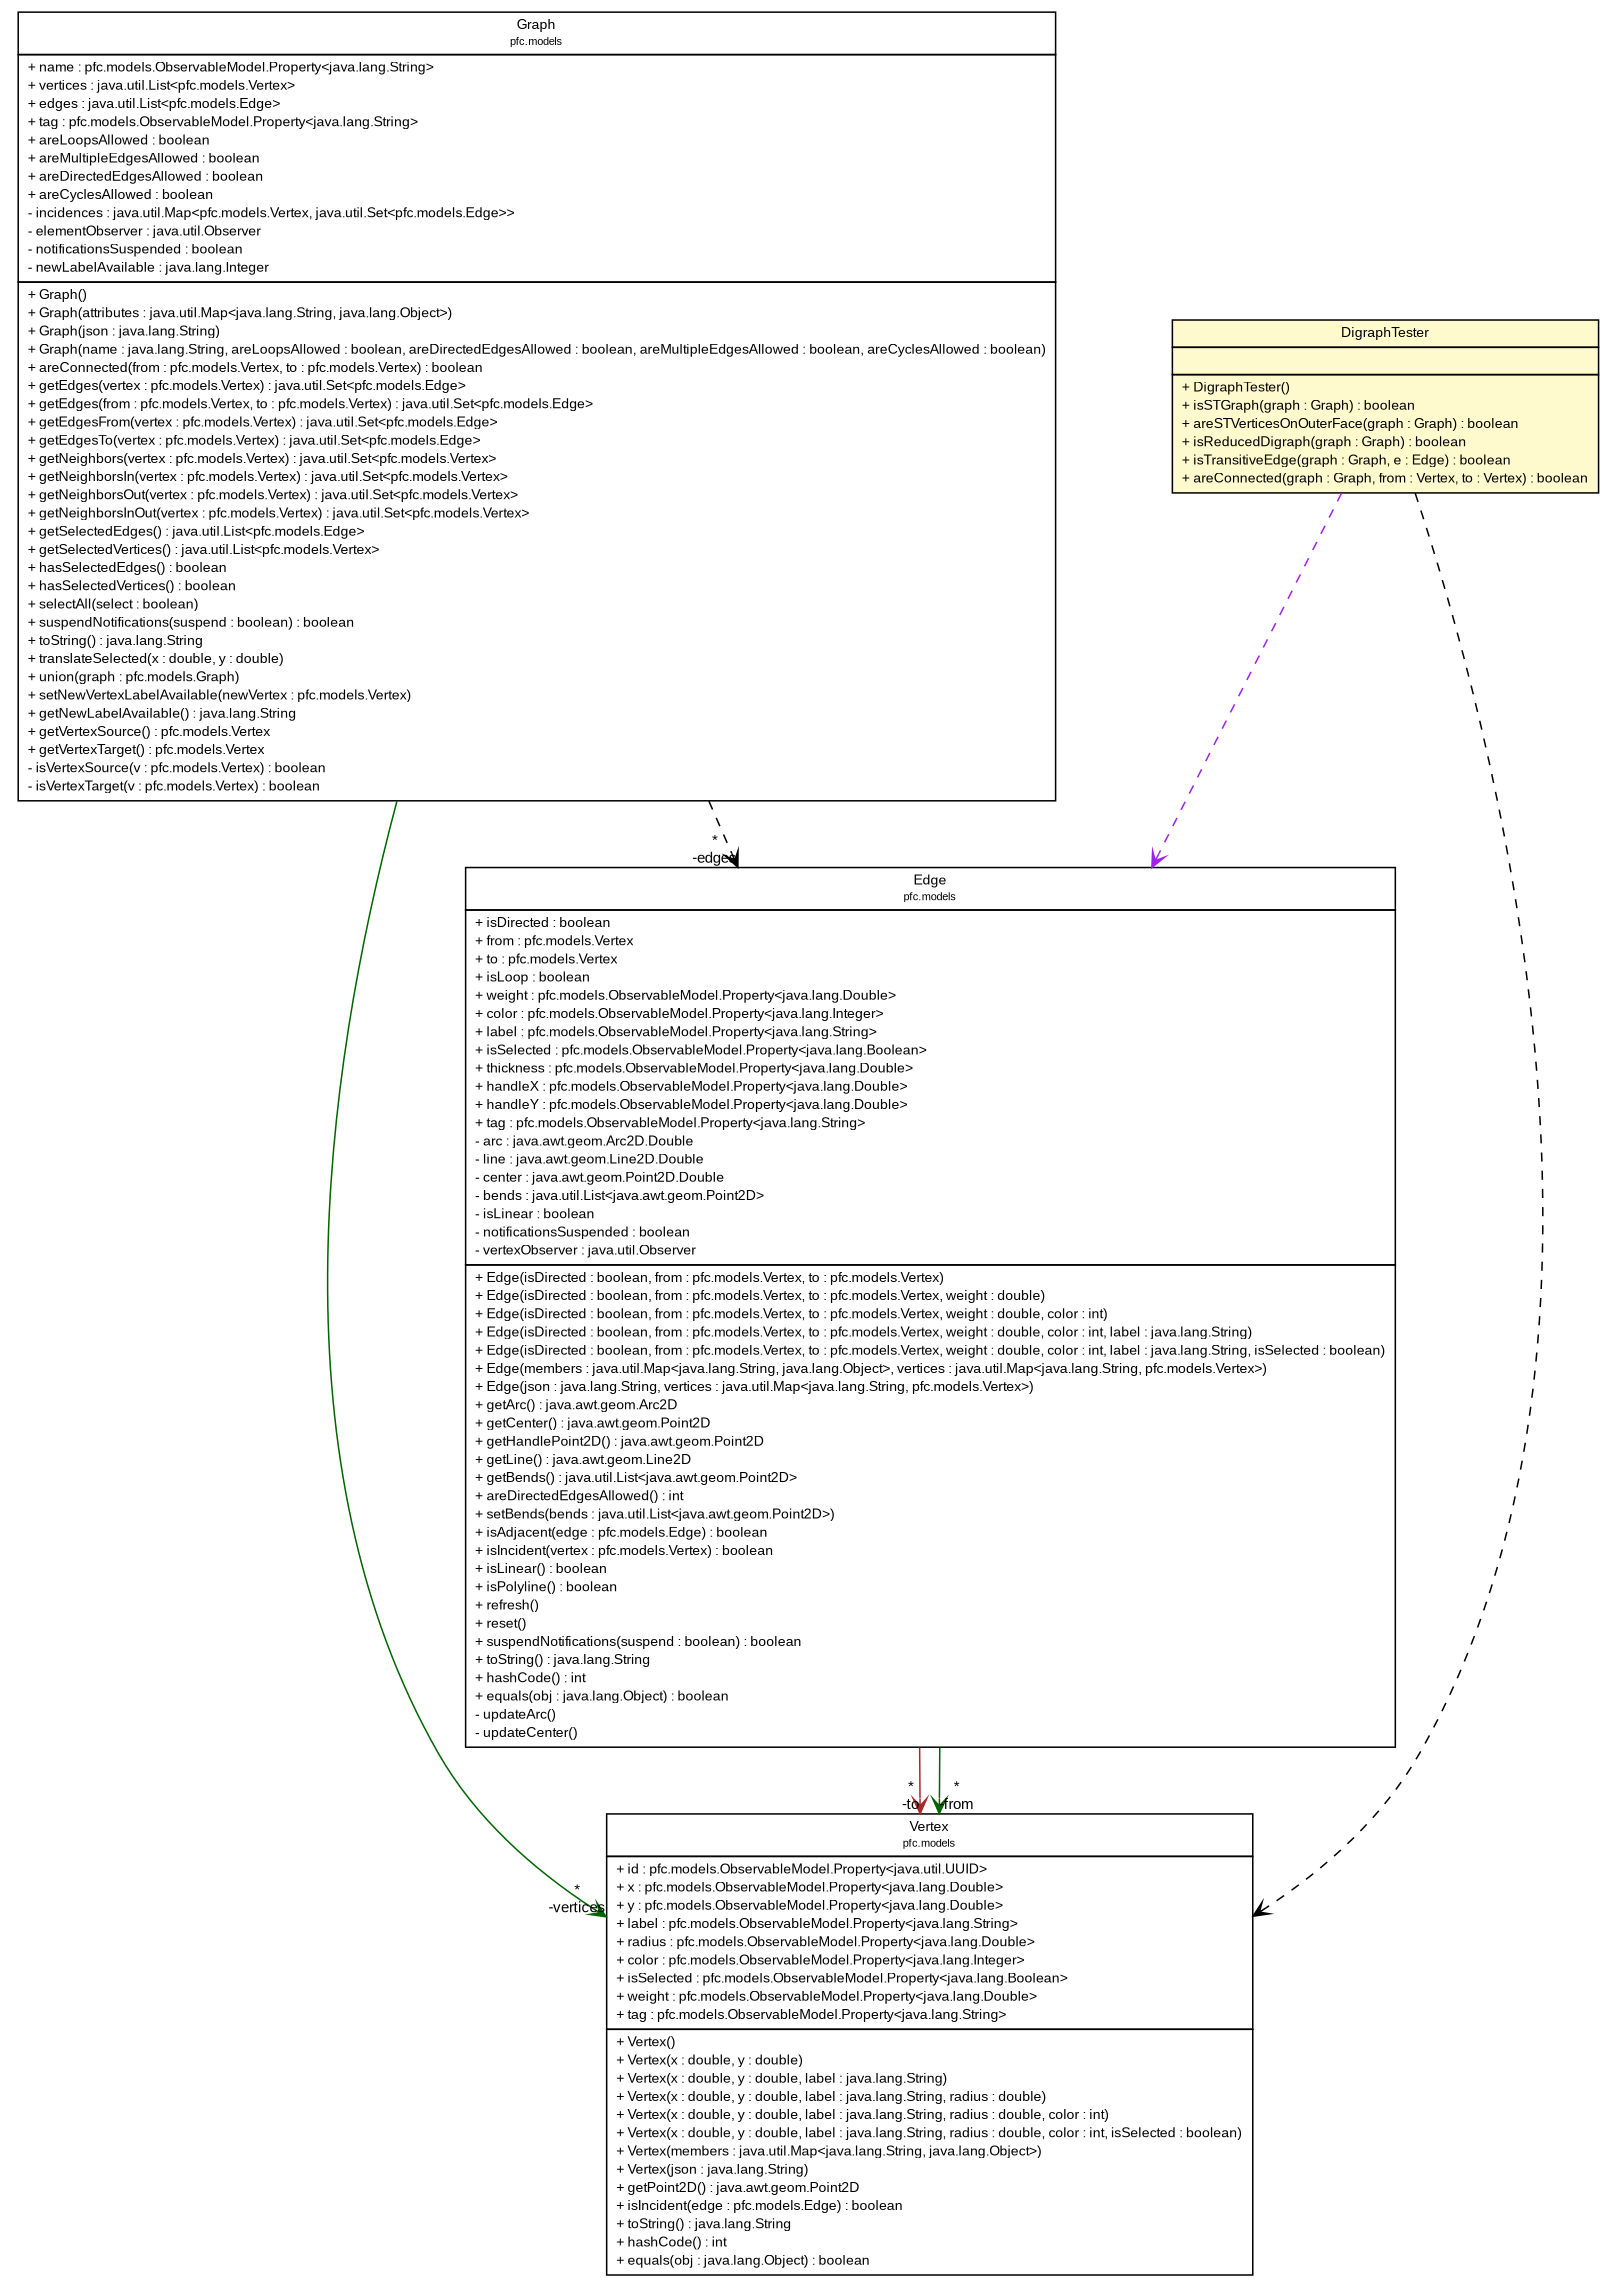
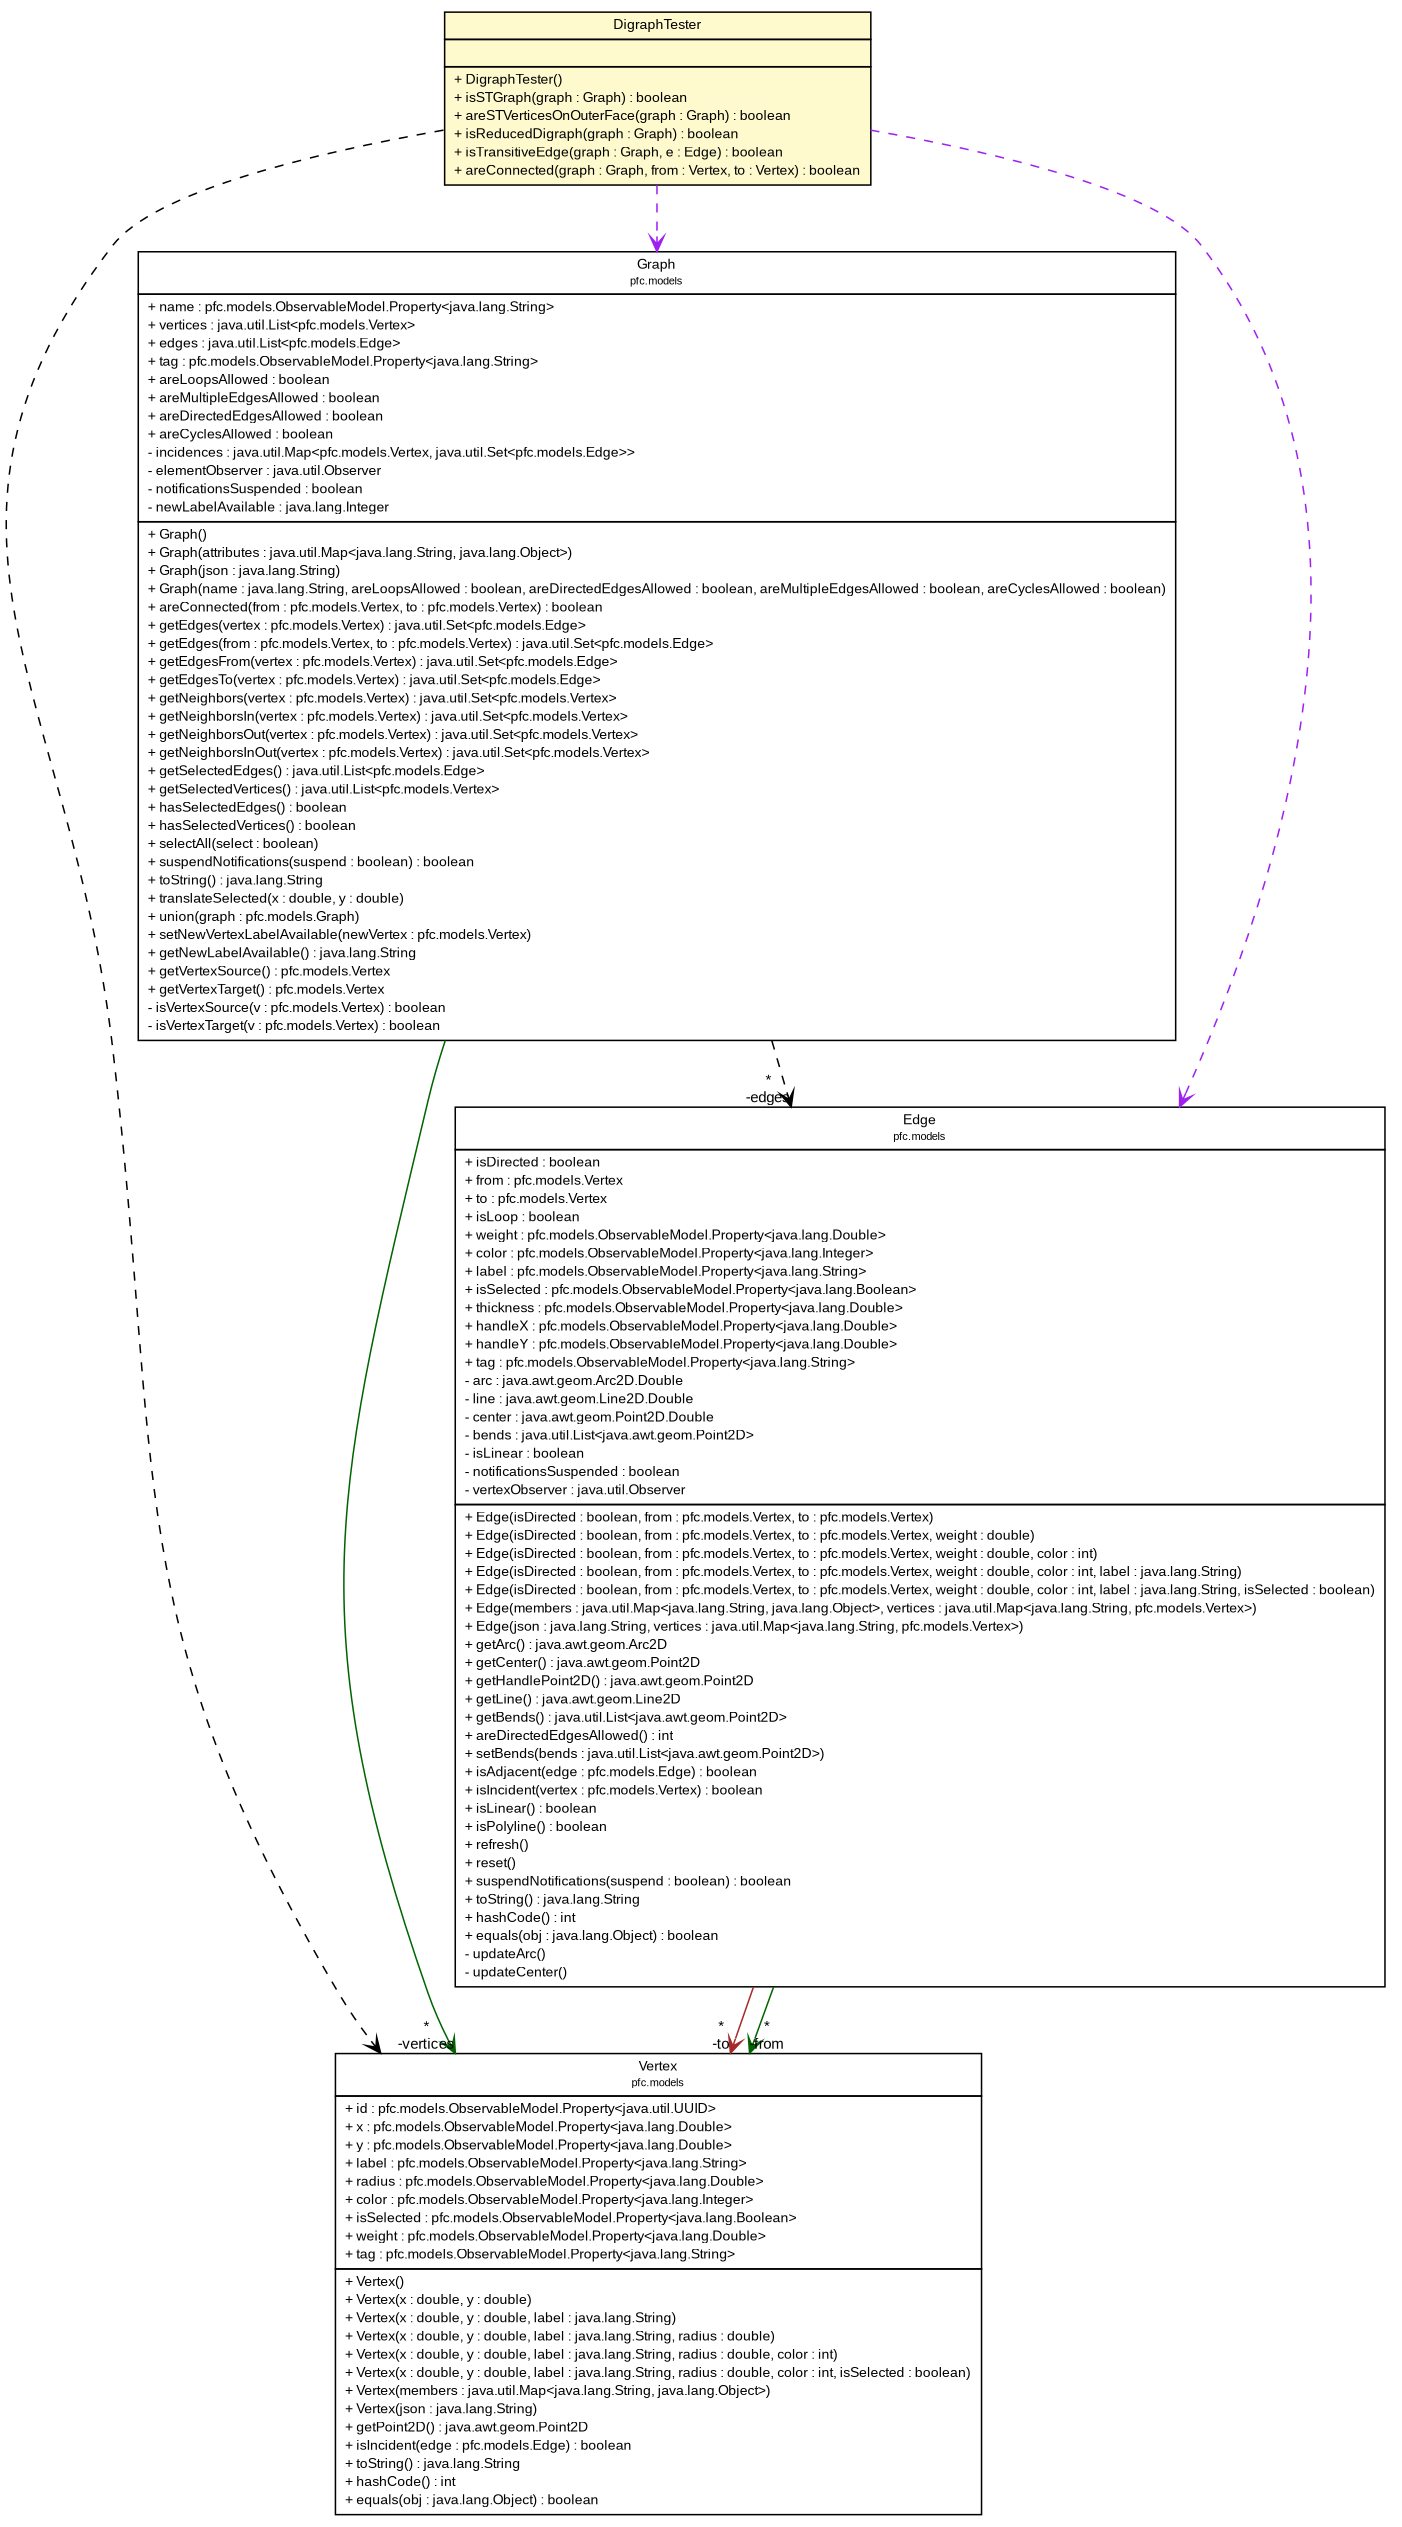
none -> (657, 211)
